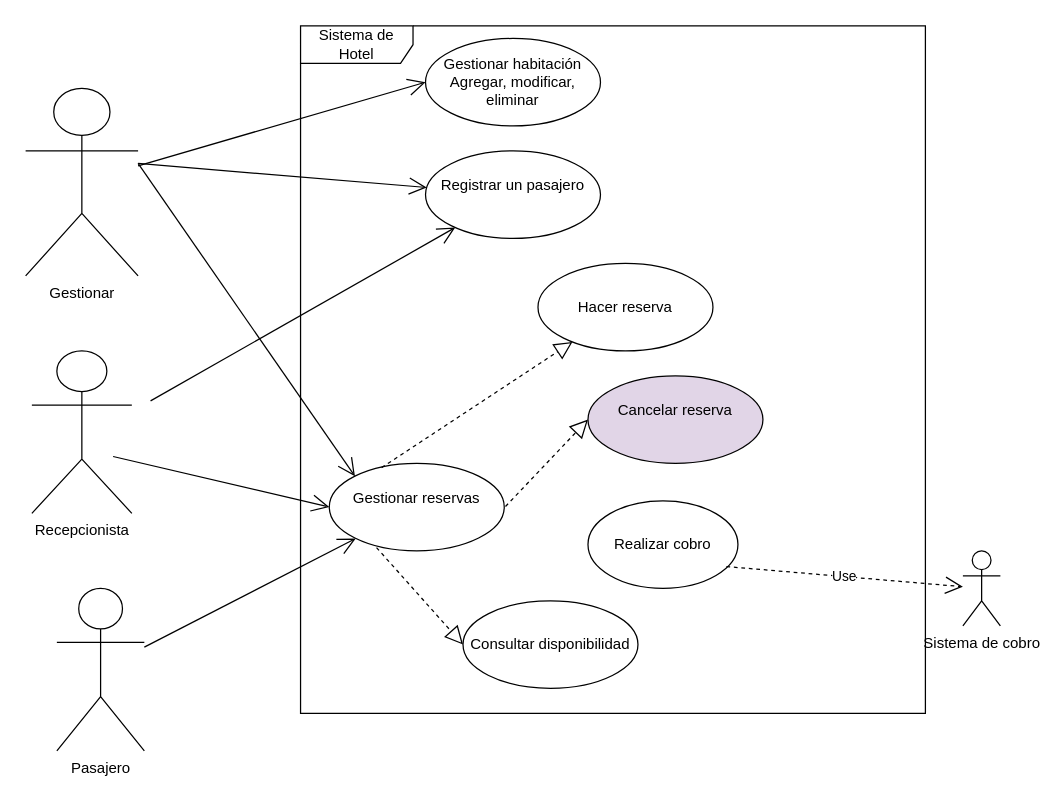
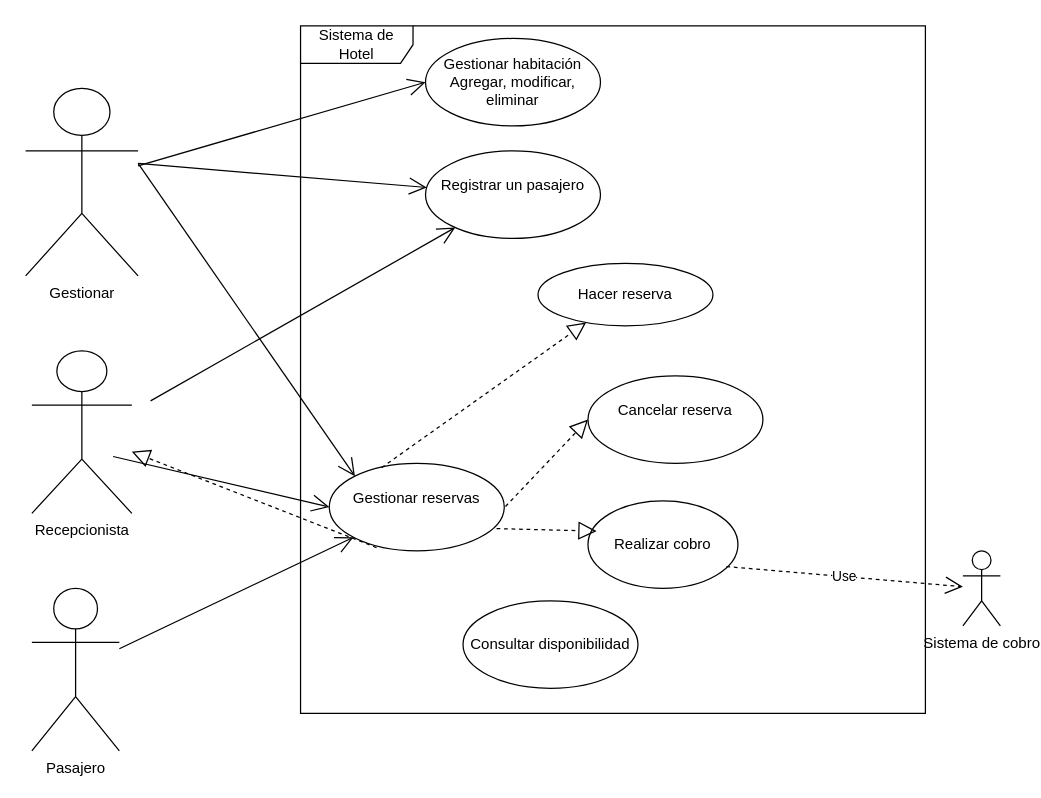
(626, 307) -> (626, 294)
(676, 419) -> (676, 419)
none -> (538, 529)
(414, 589) -> (289, 513)
(101, 669) -> (76, 669)
